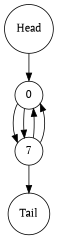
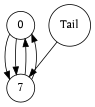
(29, 29) -> none
(29, 175) -> (46, 56)
